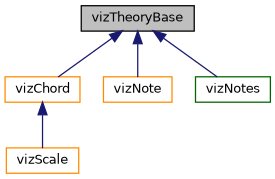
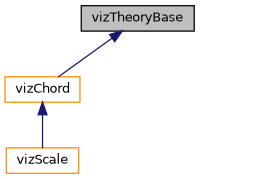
(138, 89) -> none
(233, 89) -> none
